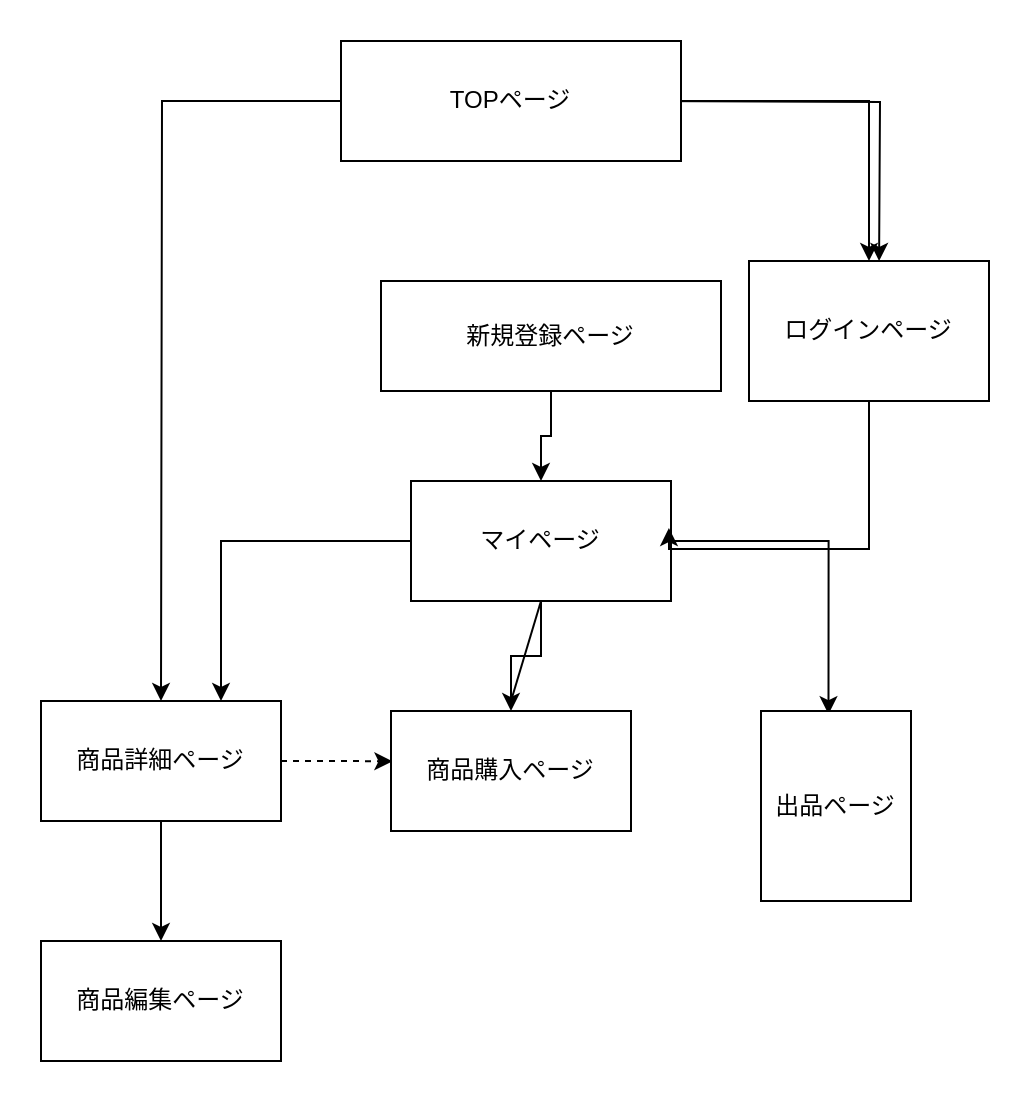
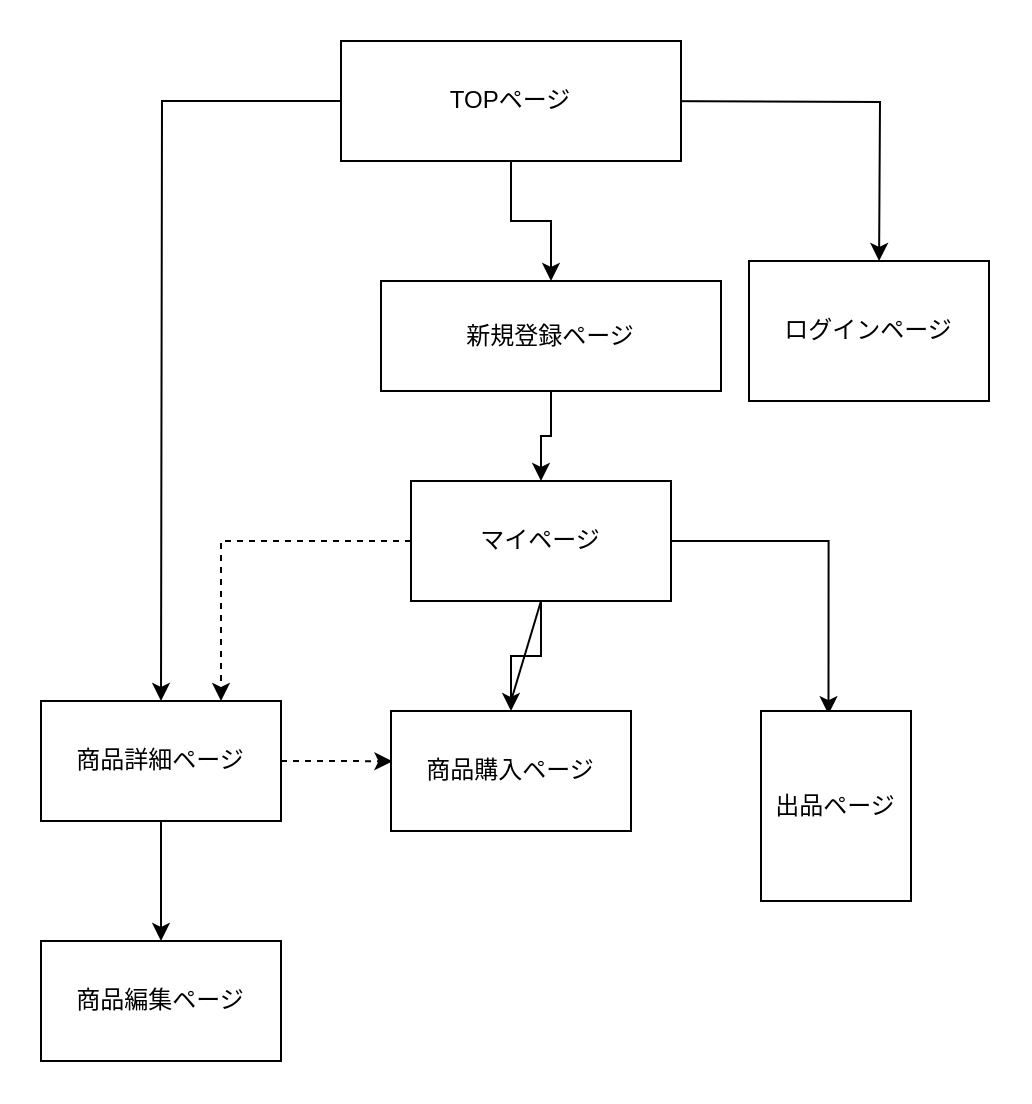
(869, 176) -> (524, 221)
(241, 541) -> (241, 541)
(839, 549) -> none
